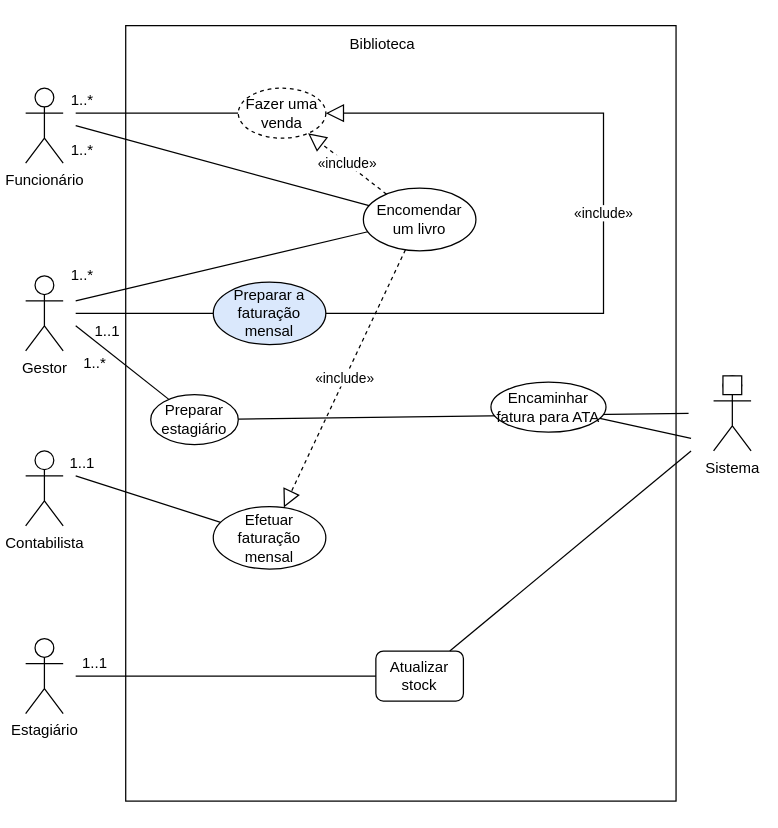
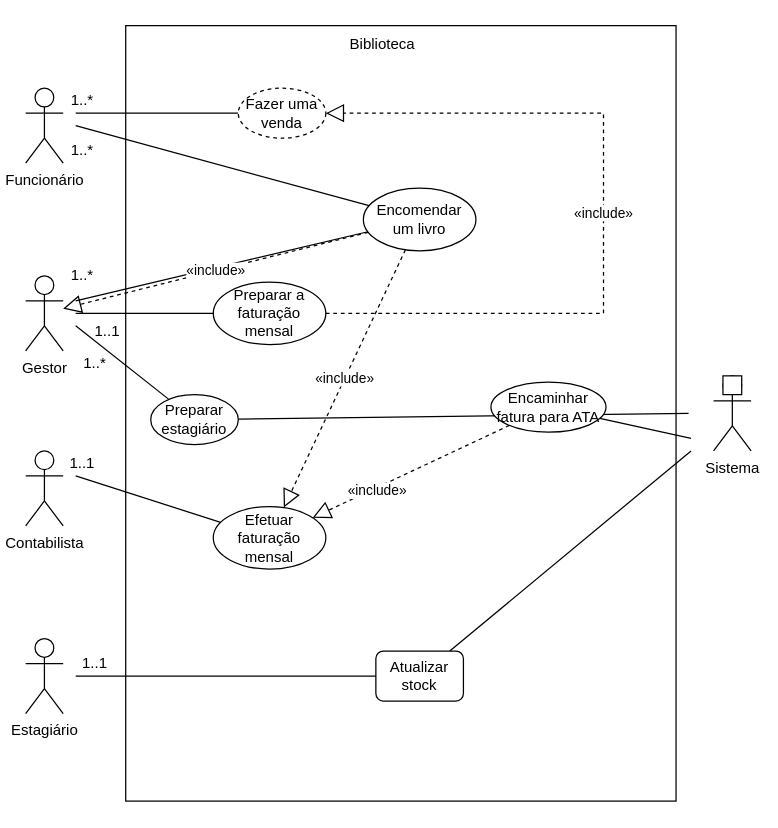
(354, 169) -> (159, 284)
(269, 313) -> (269, 313)
(511, 313) -> (511, 313)
none -> (419, 467)
